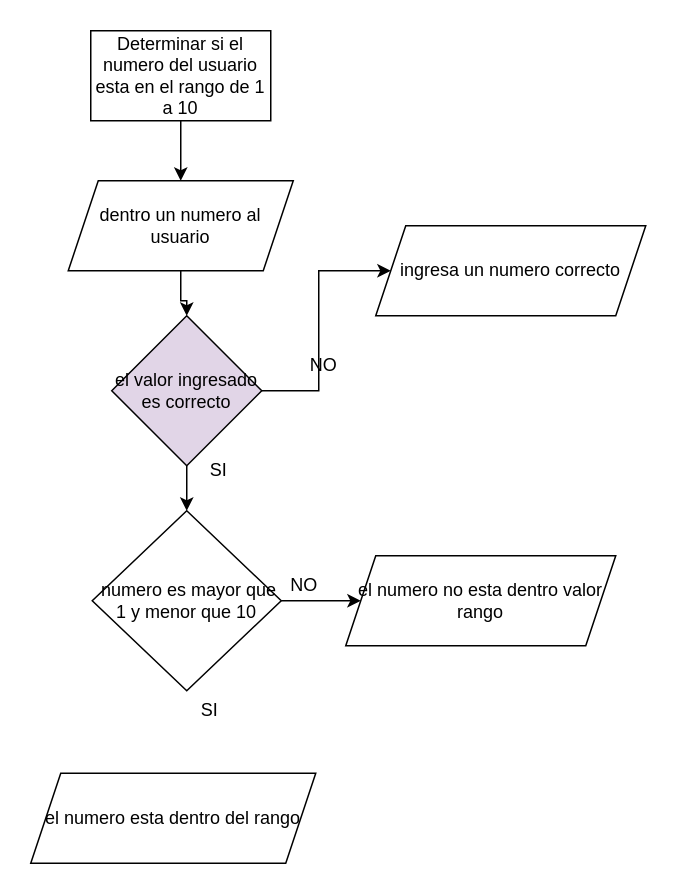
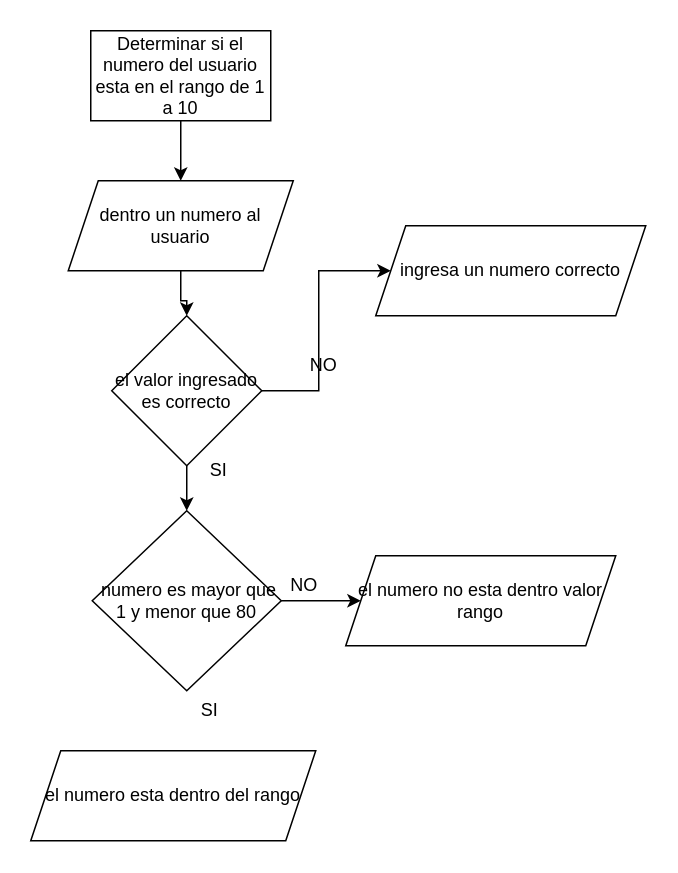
(187, 391) -> (187, 391)
(187, 601) -> (187, 601)
(173, 818) -> (173, 796)
